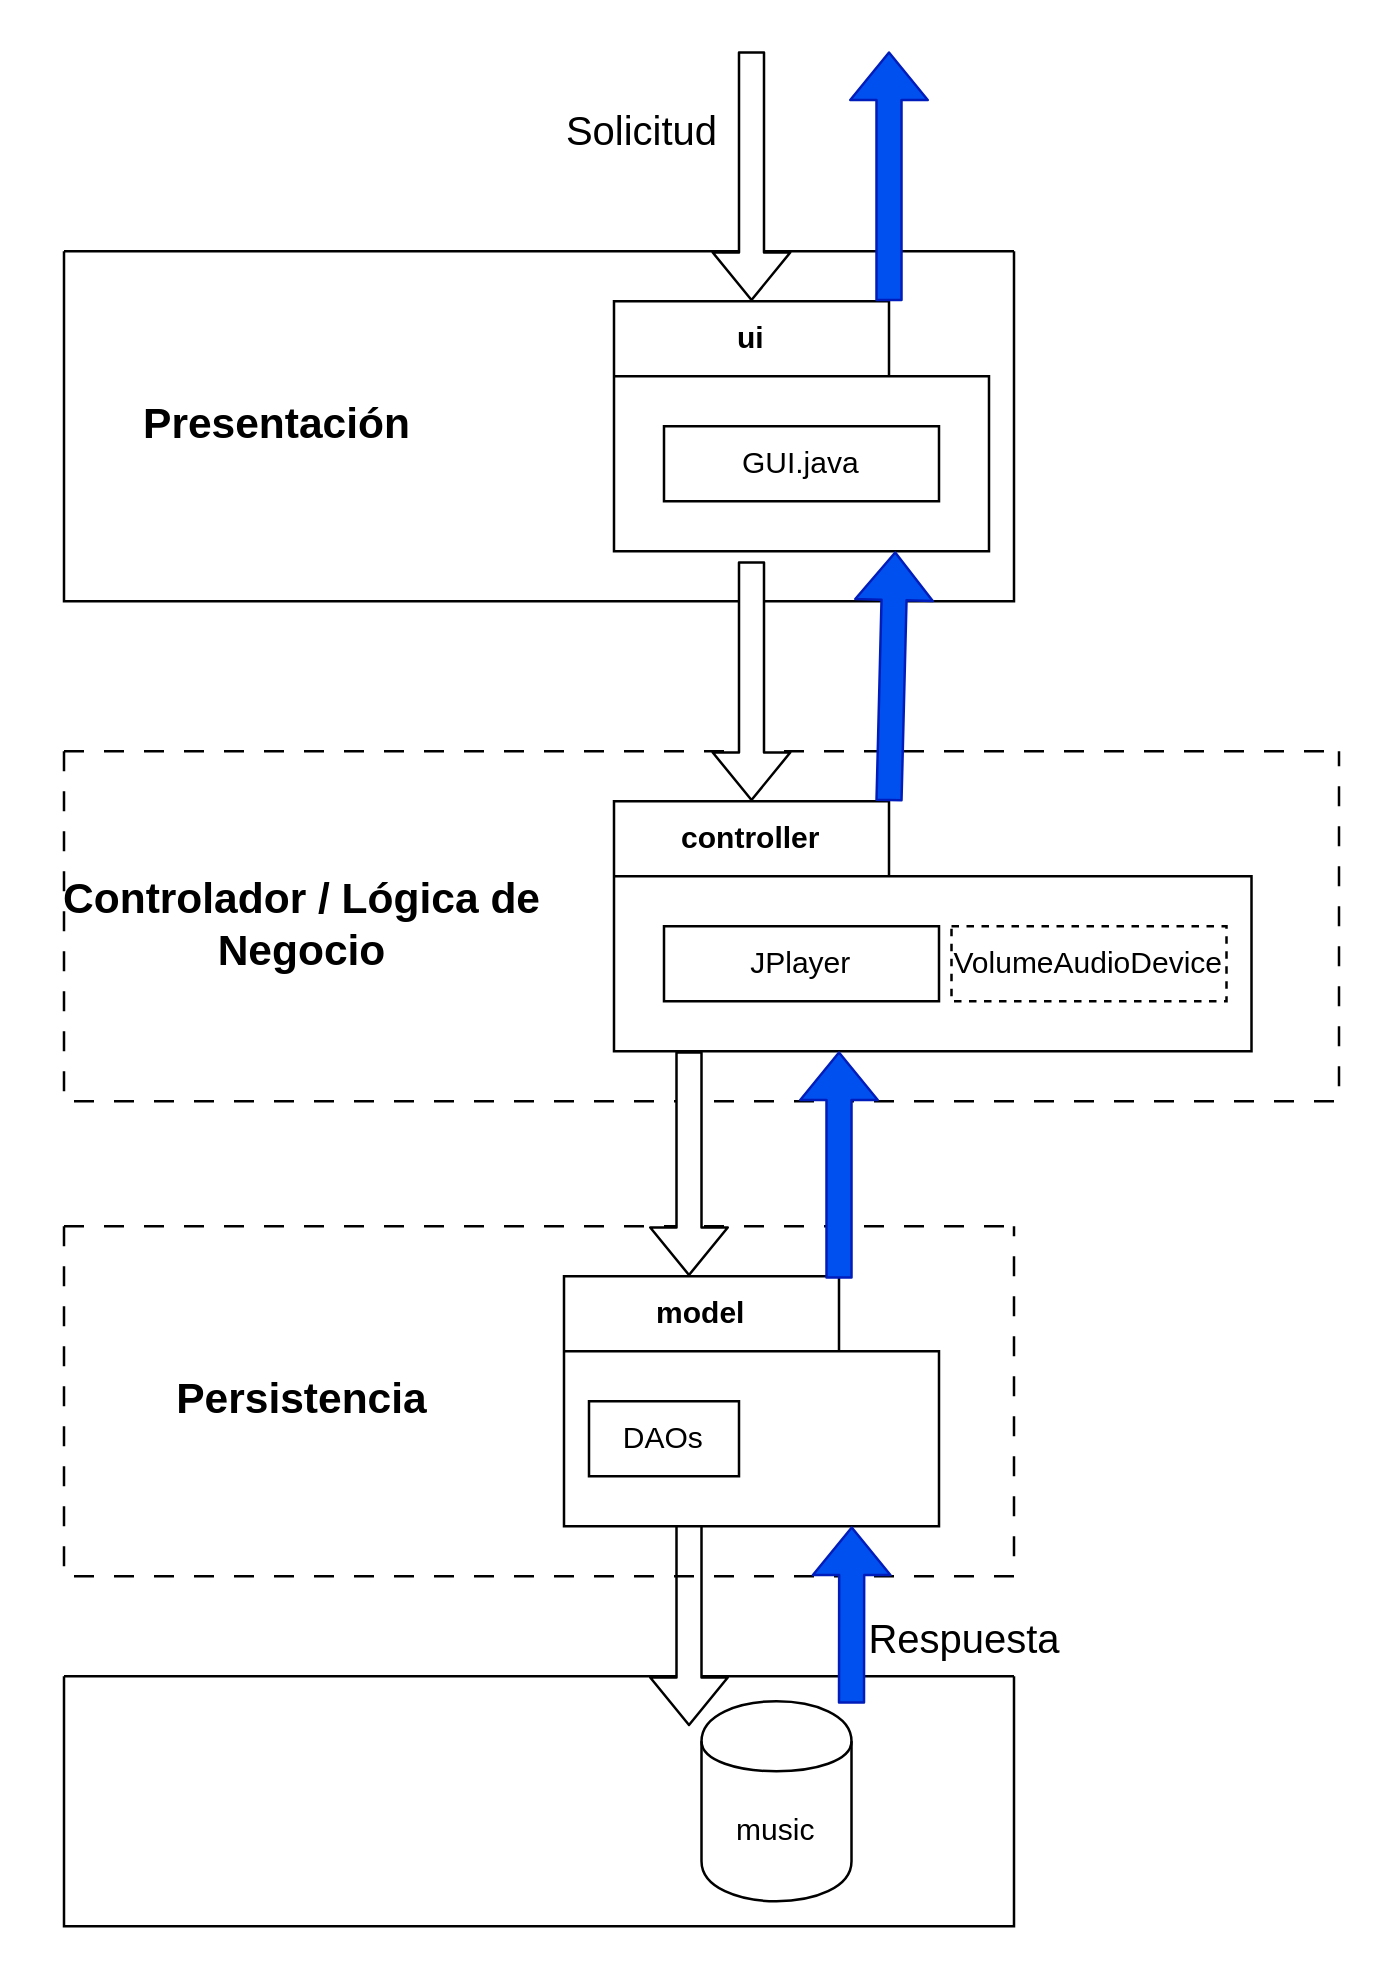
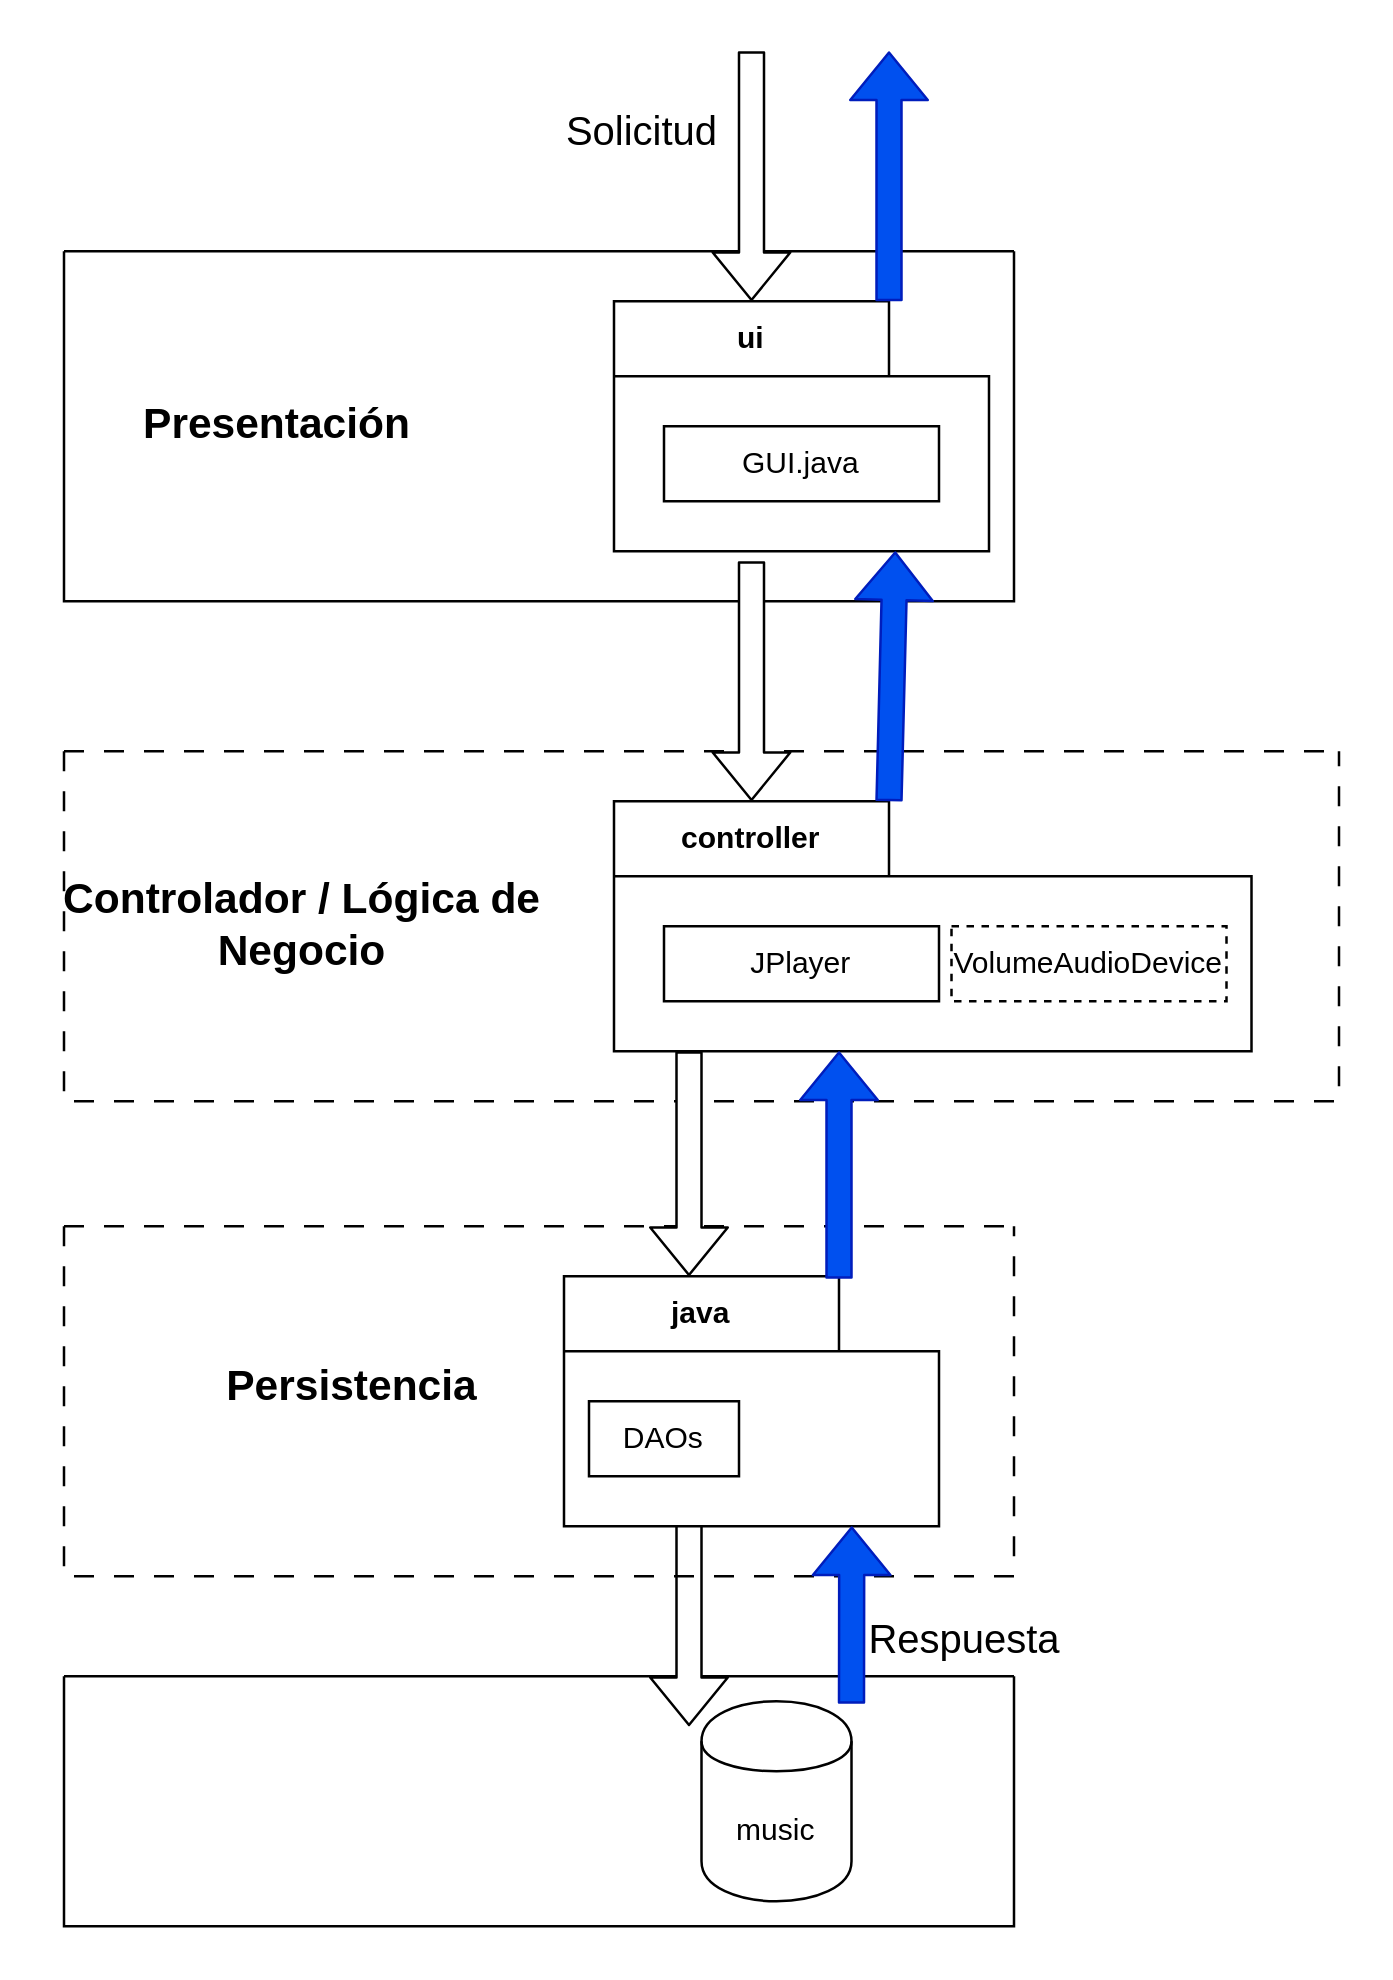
(701, 1314) -> (701, 1314)
(301, 1401) -> (351, 1389)
